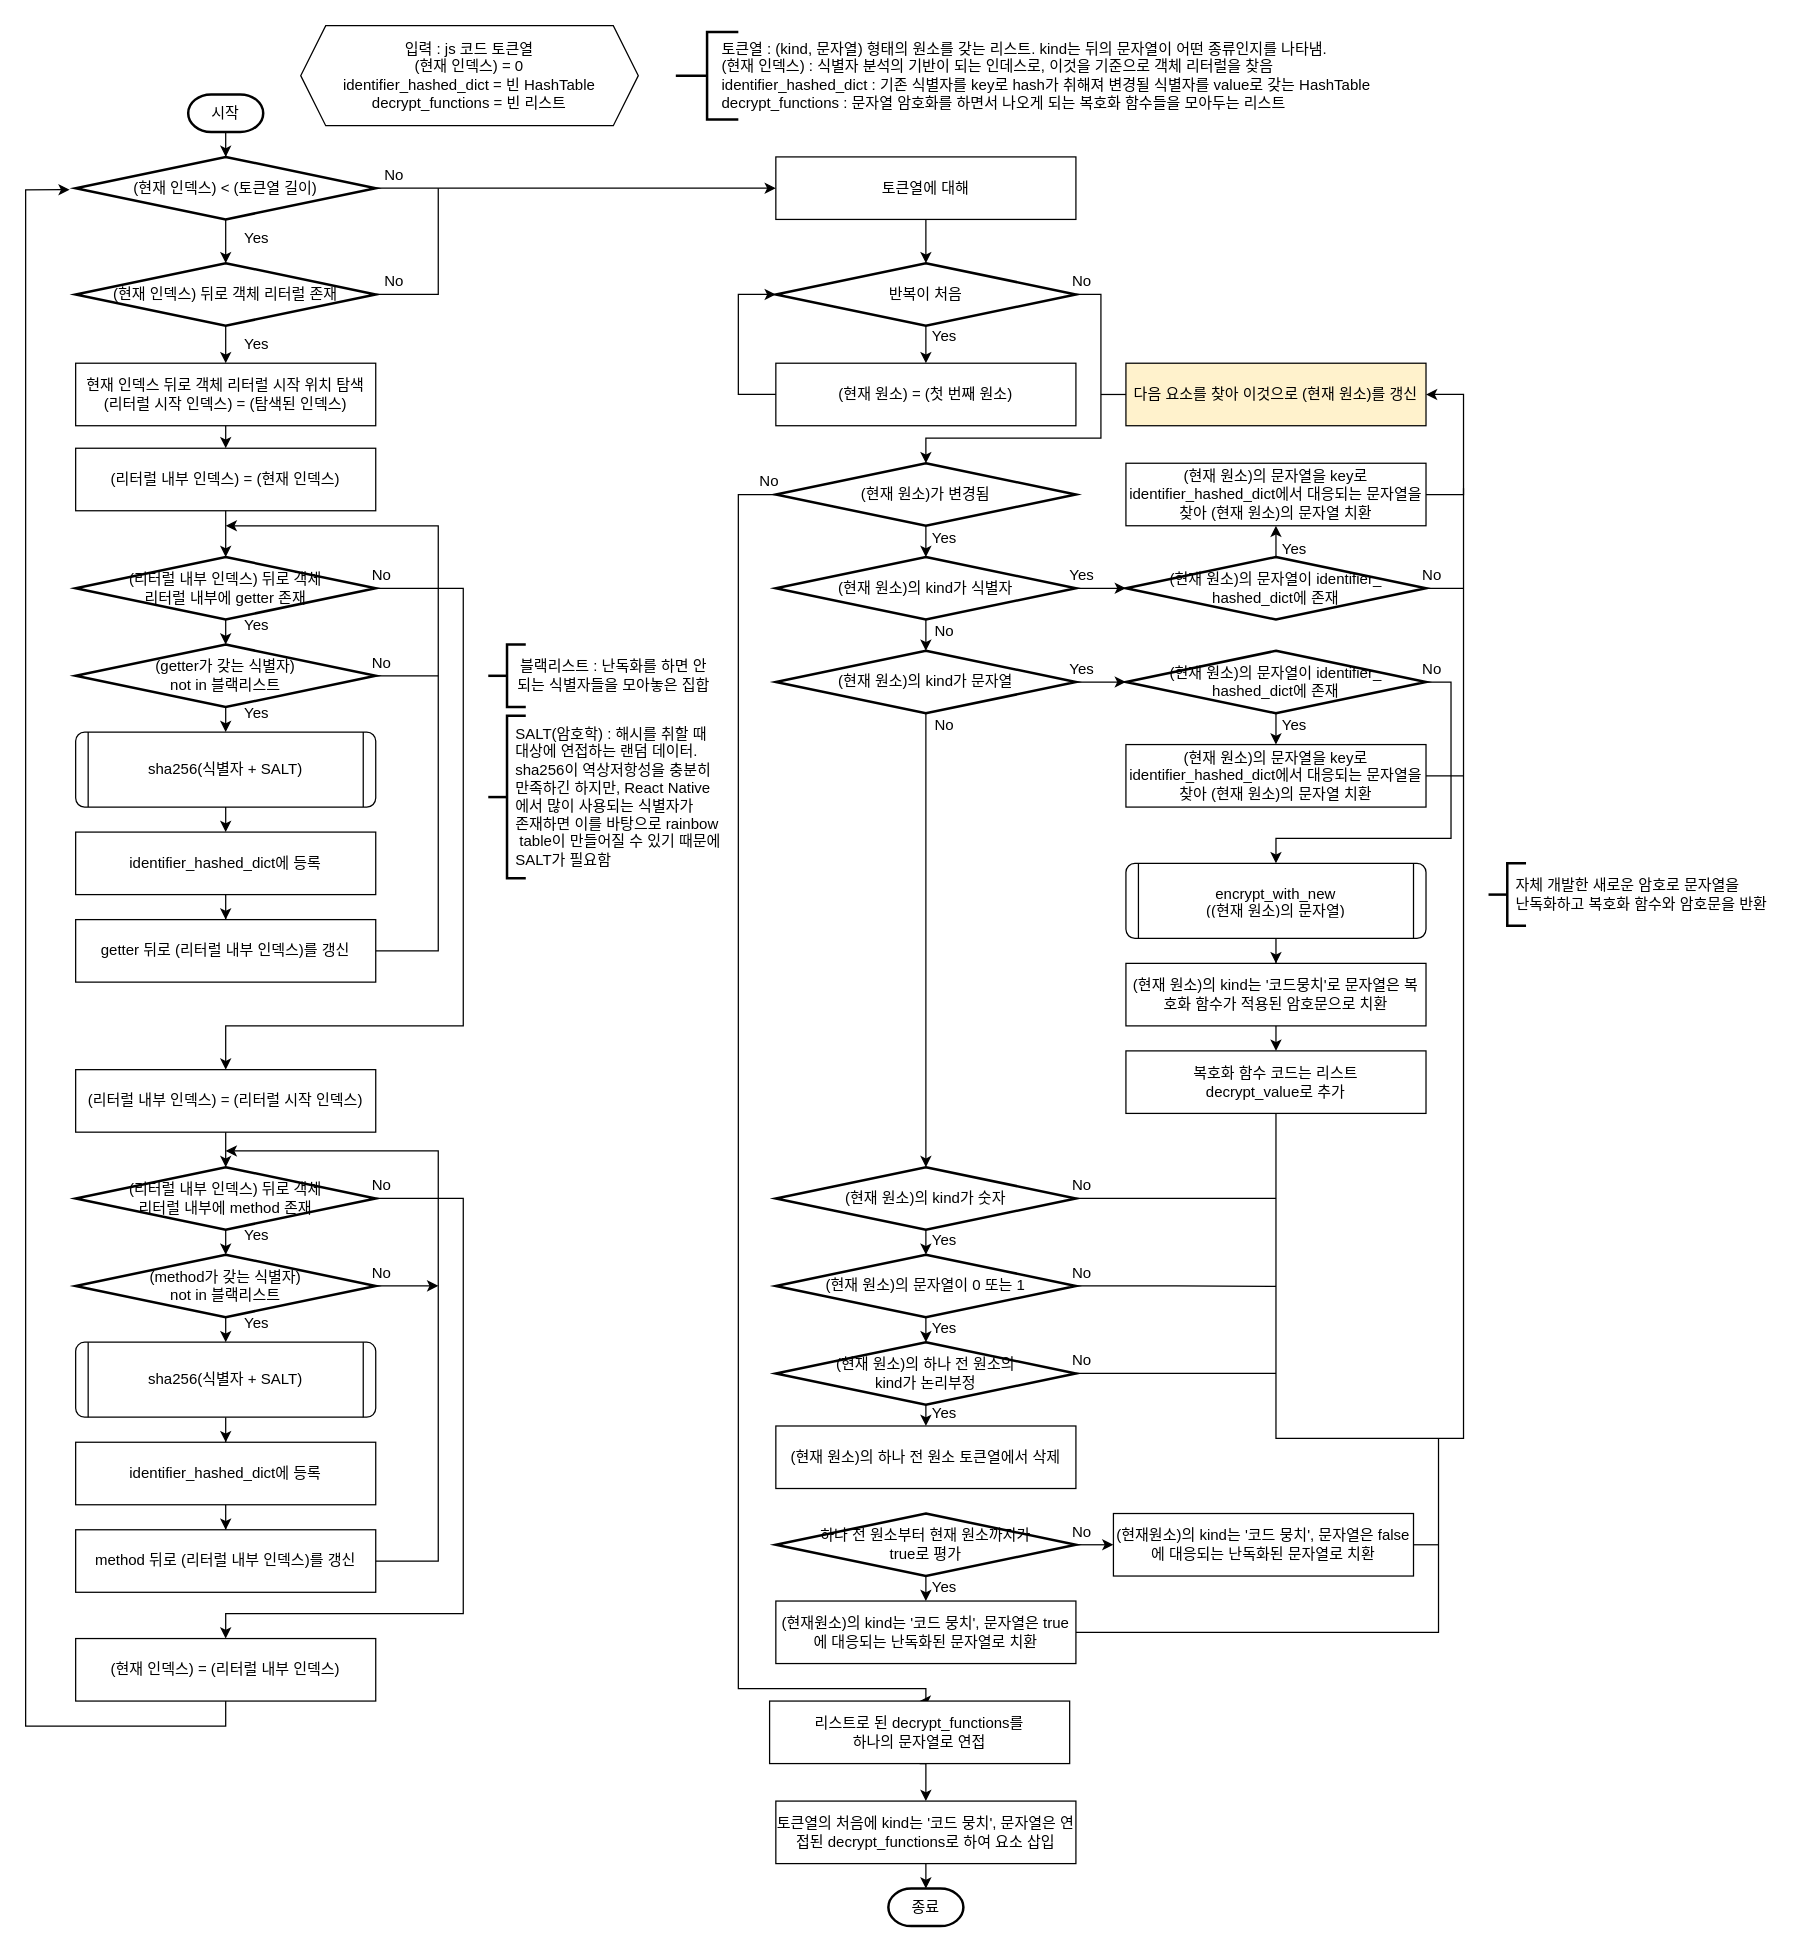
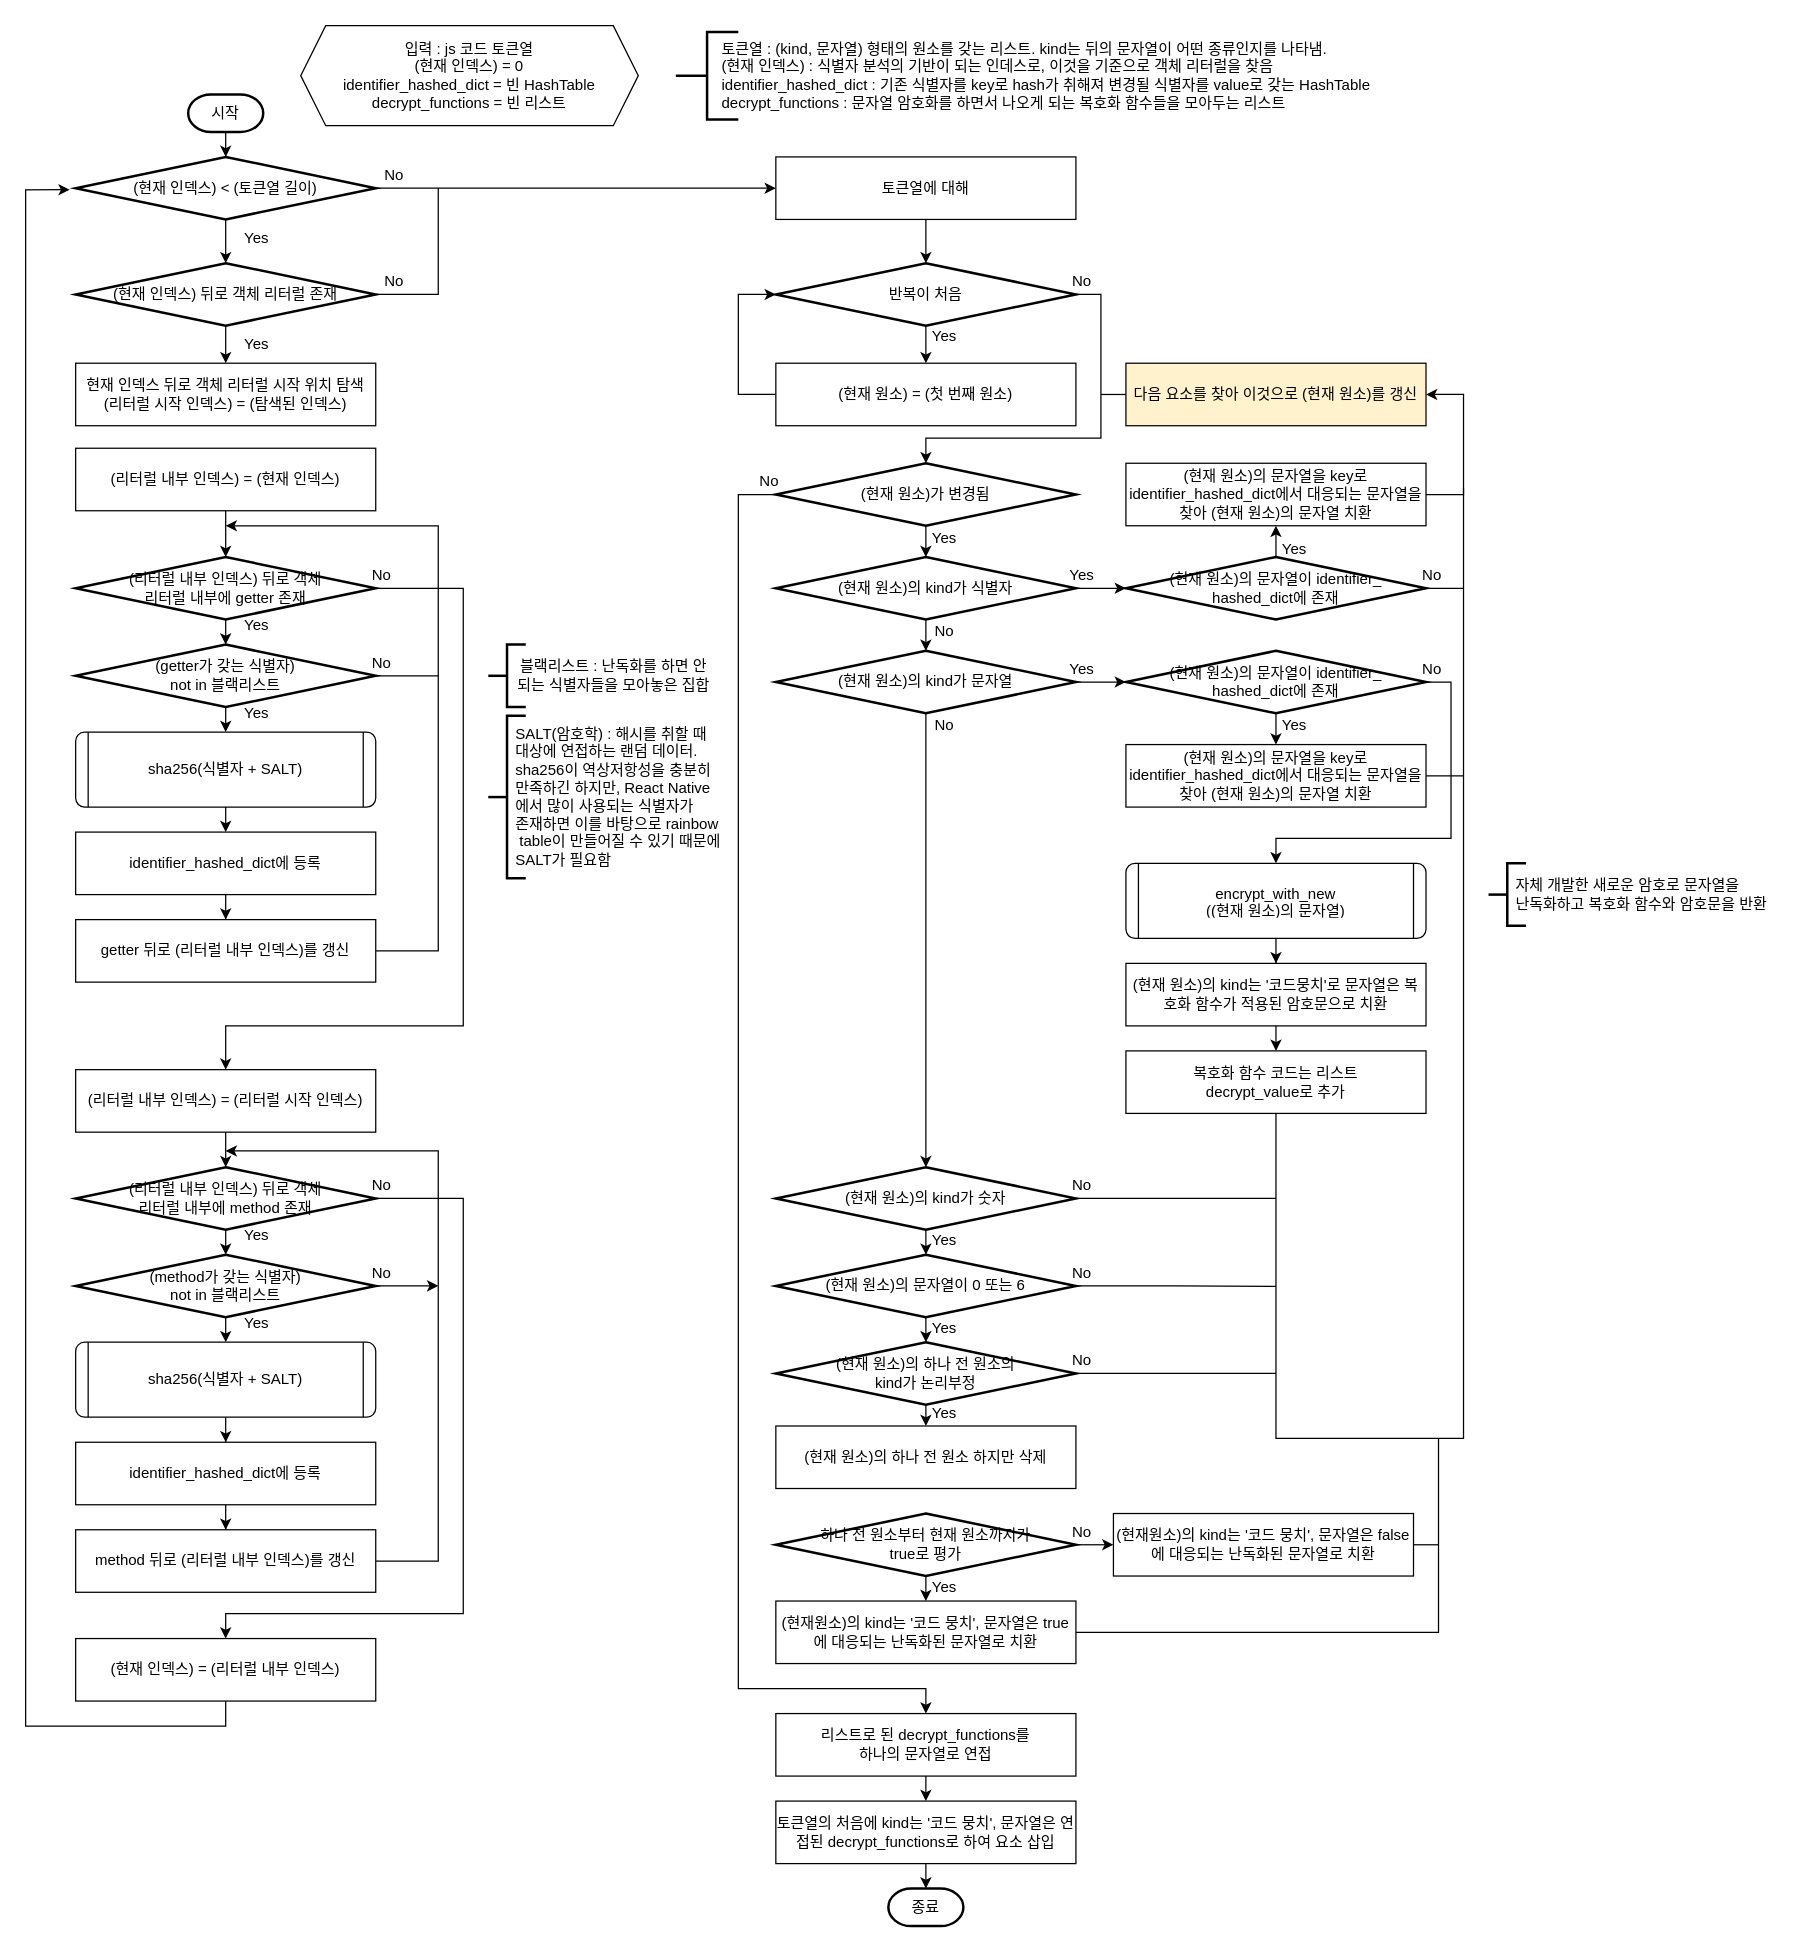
(226, 433) -> none
(926, 1286) -> (926, 1286)
(926, 1457) -> (926, 1457)
(919, 1732) -> (926, 1744)
